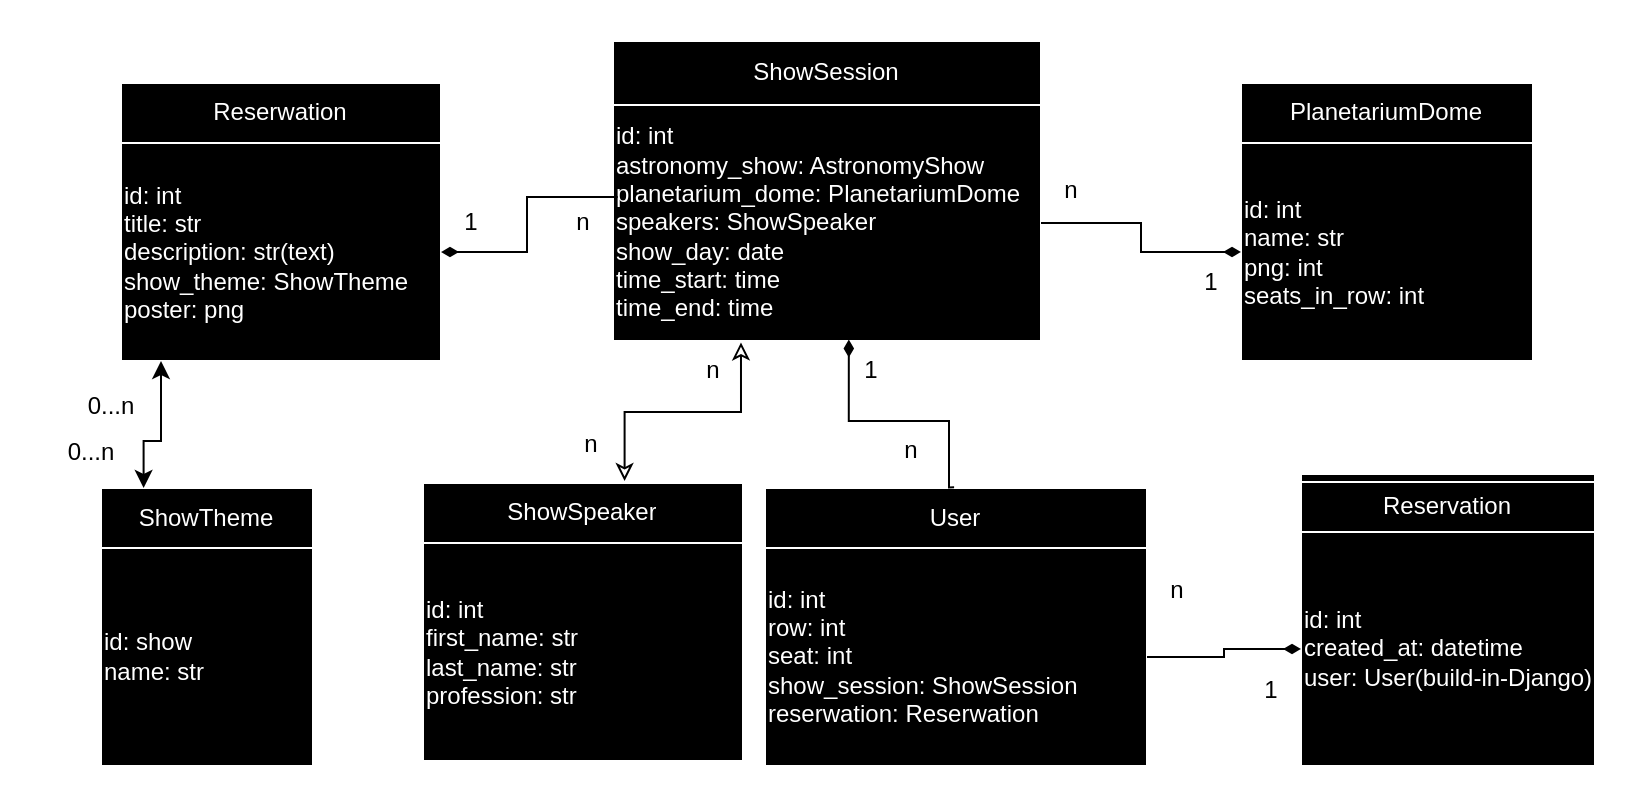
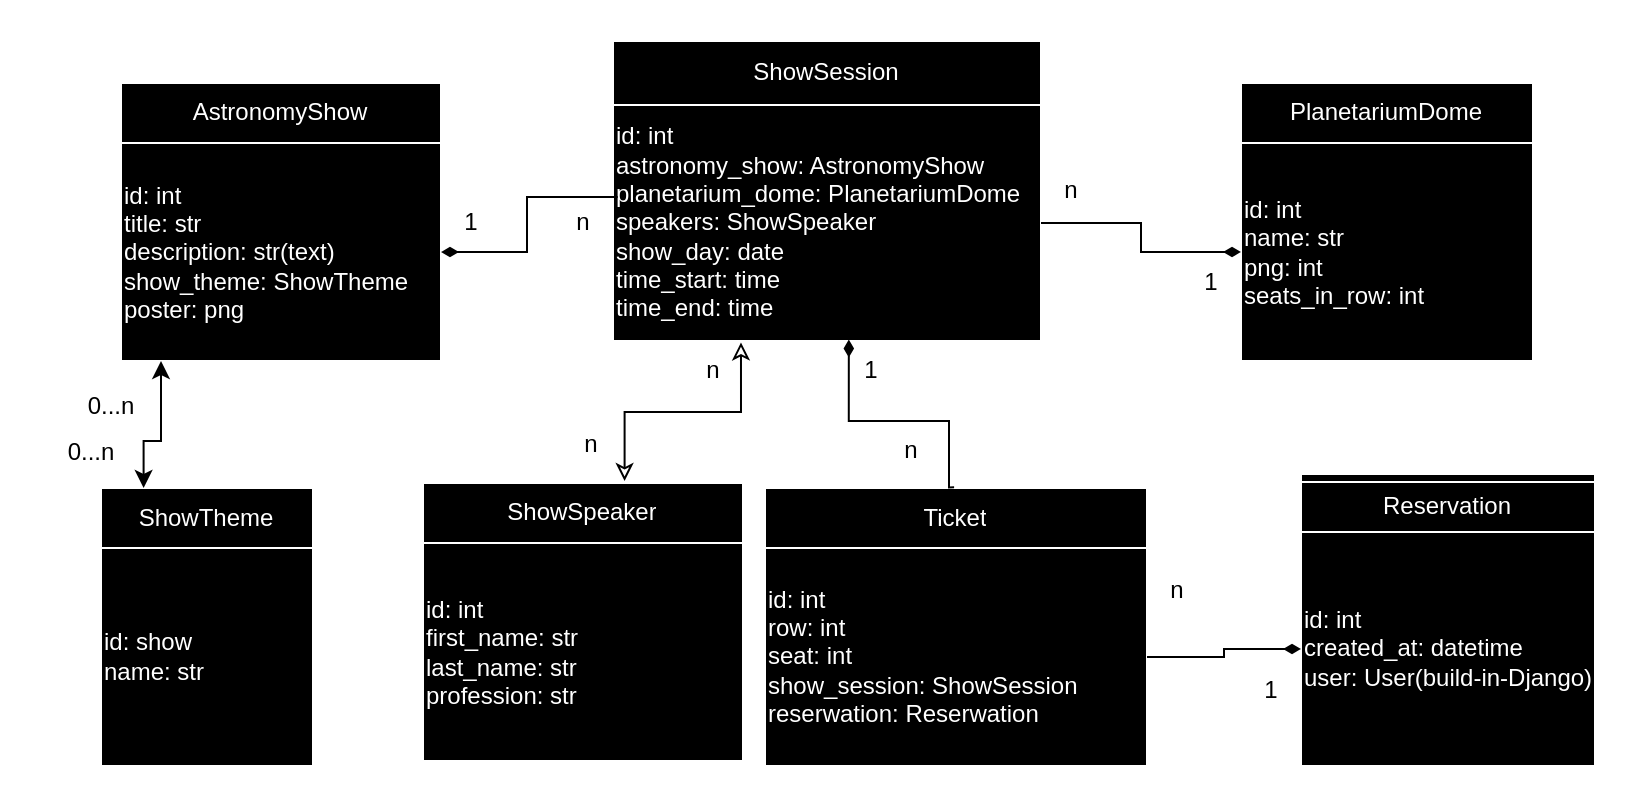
(281, 113) -> (281, 113)
(956, 519) -> (956, 519)
